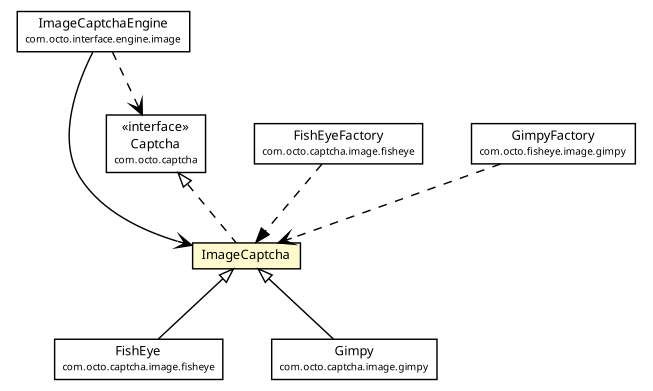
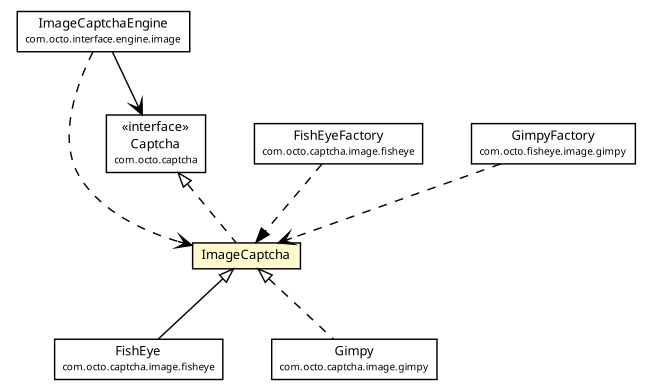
(124, 77) -> (124, 77)
(78, 172) -> (78, 172)
(301, 309) -> (301, 309)
